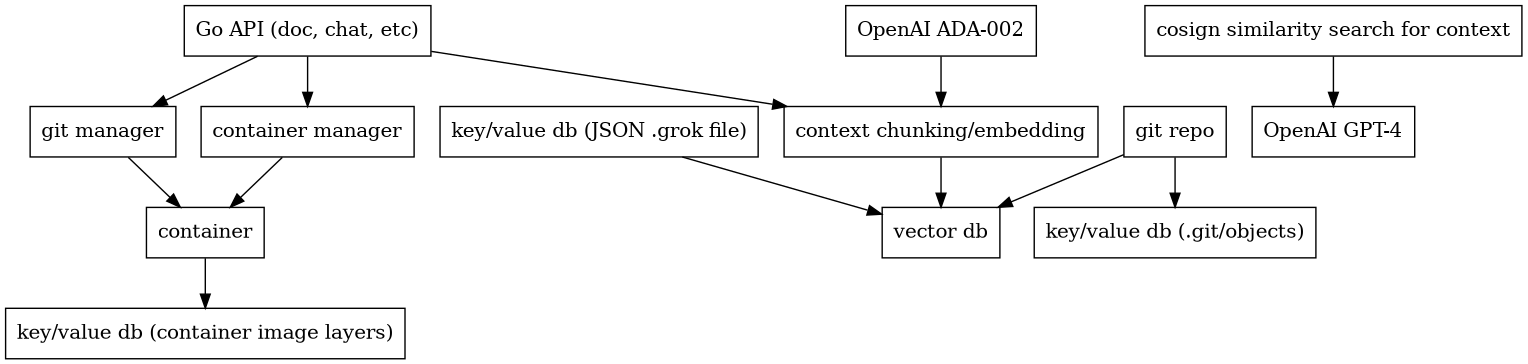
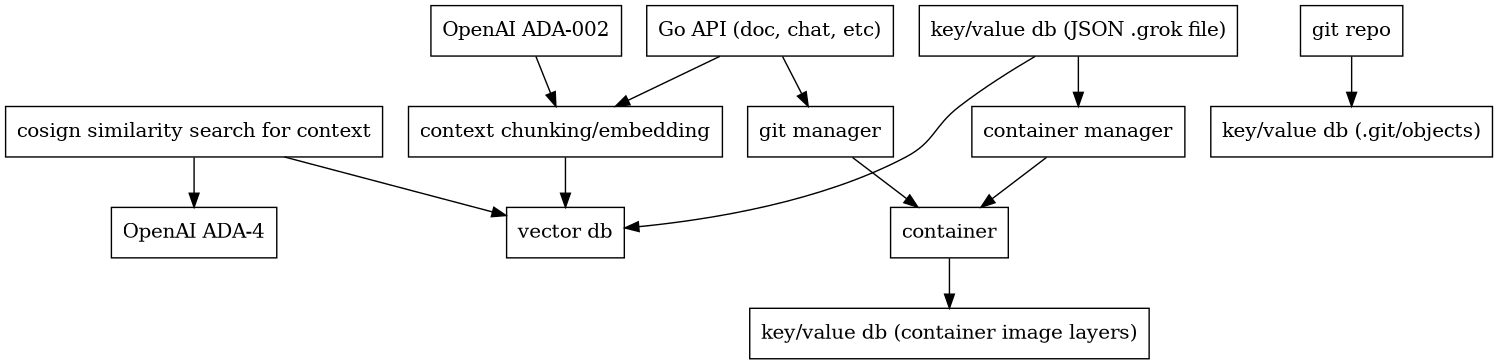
(308, 74) -> (1078, 74)
(1333, 132) -> (194, 233)
(1067, 178) -> (388, 184)
